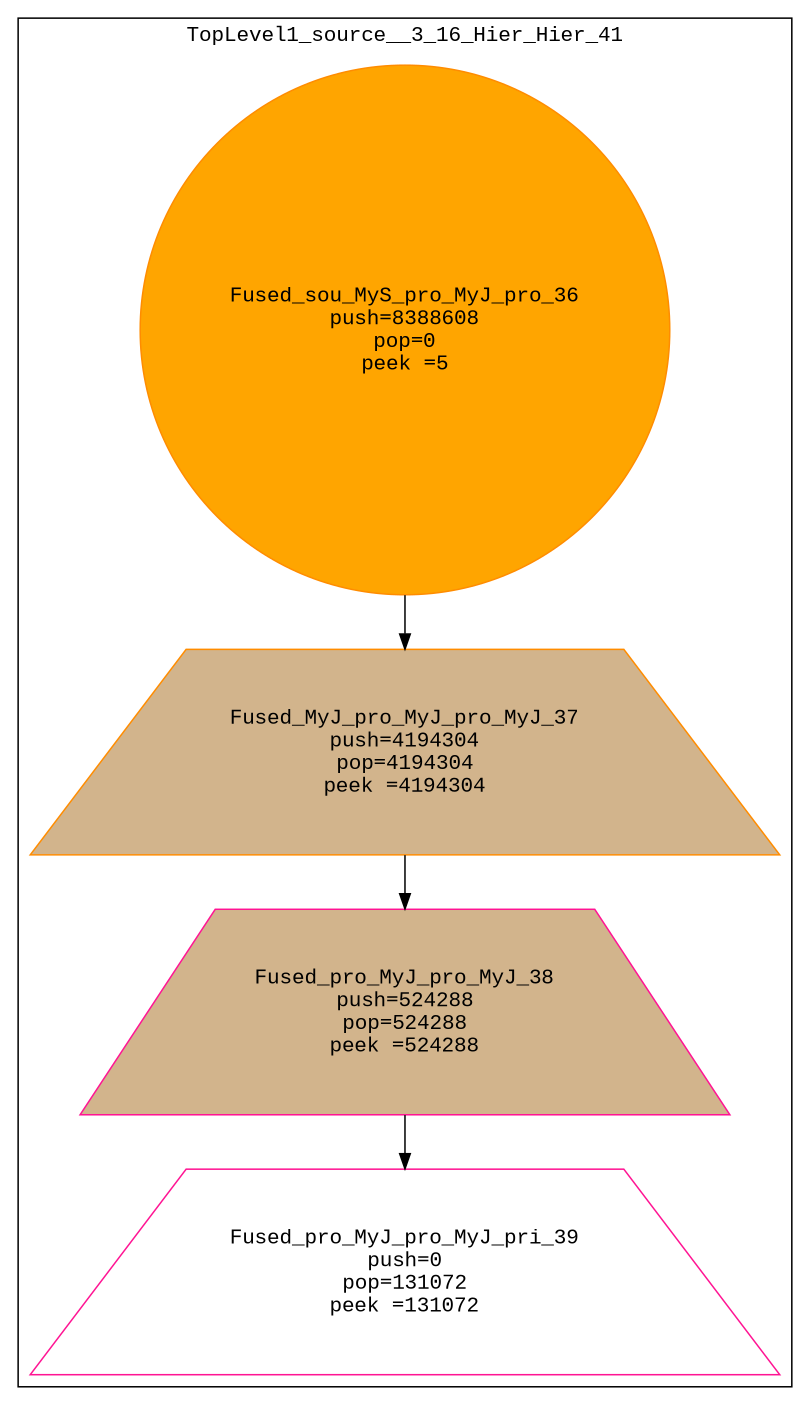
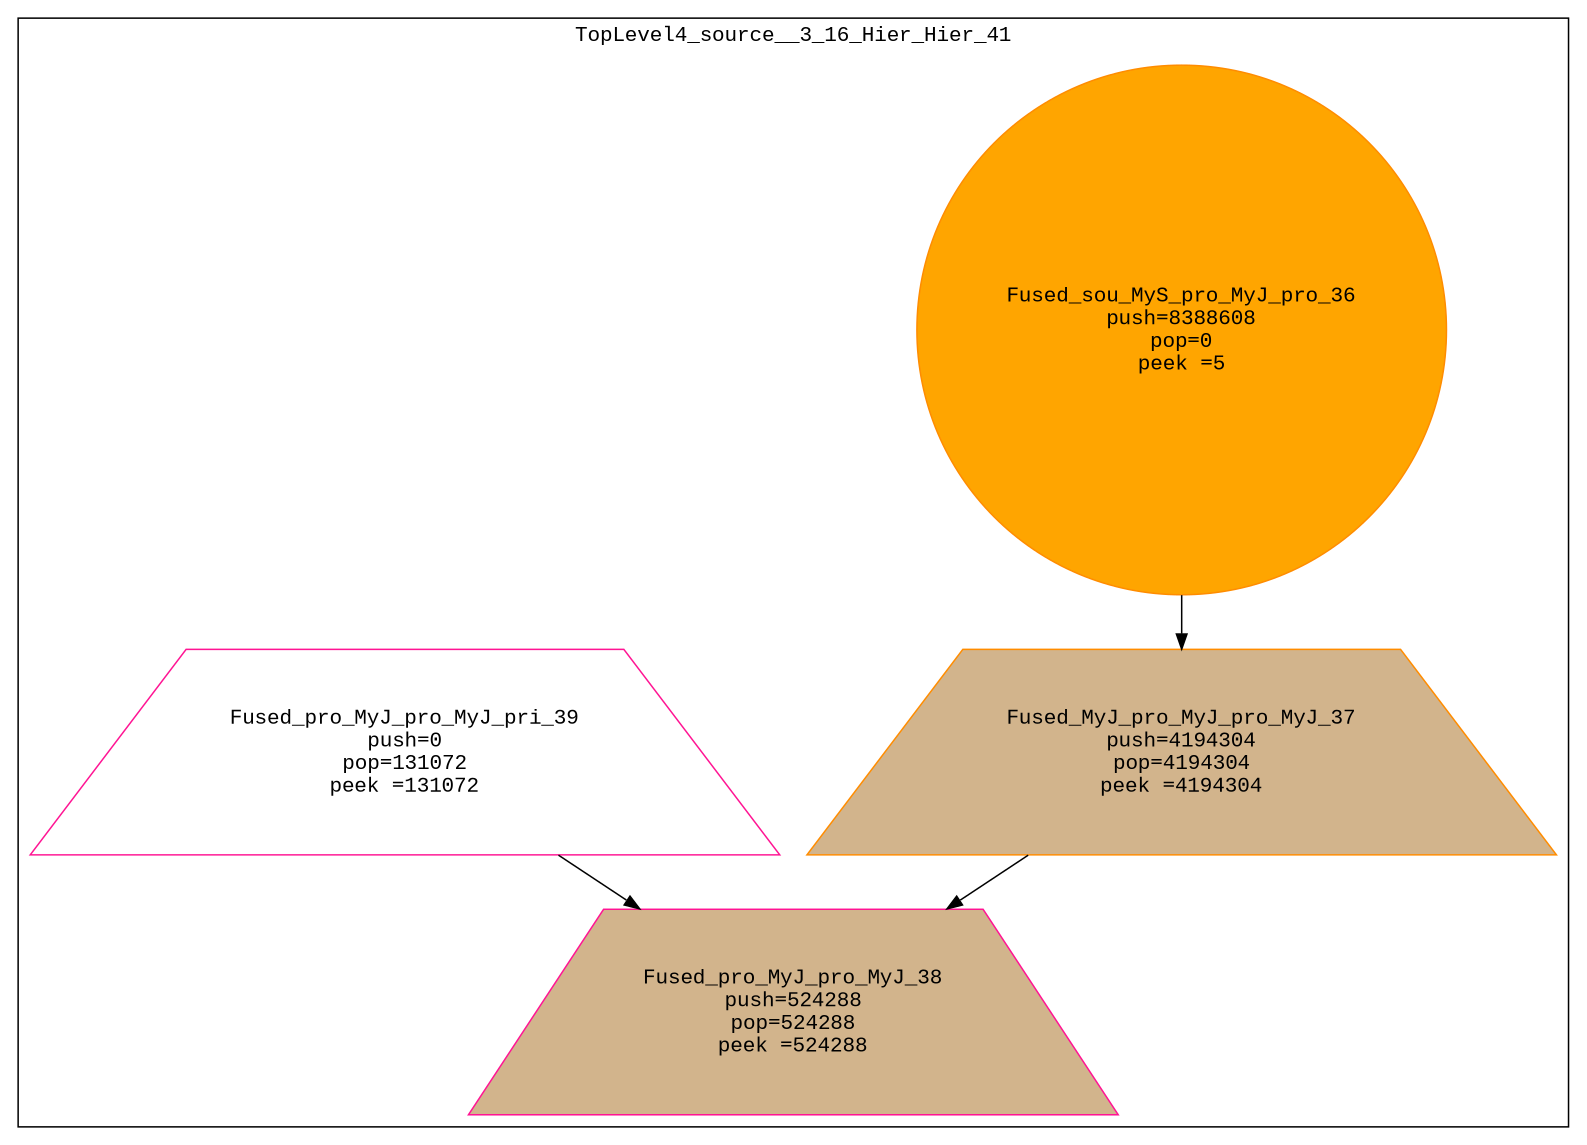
(405, 36) -> (793, 36)
(405, 1134) -> (592, 878)
